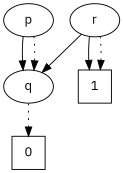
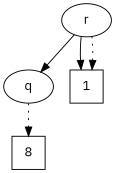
(29, 20) -> none
(29, 153) -> (29, 153)
